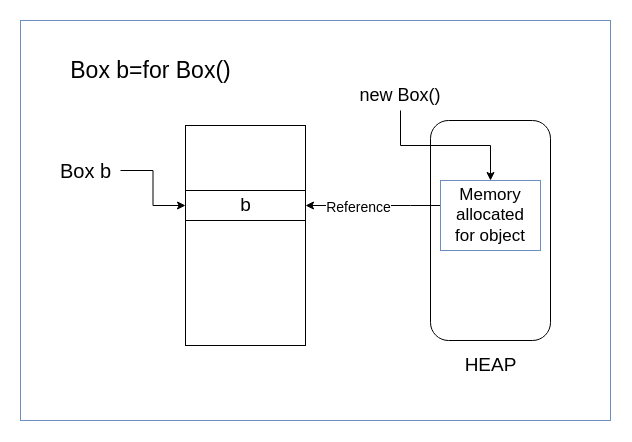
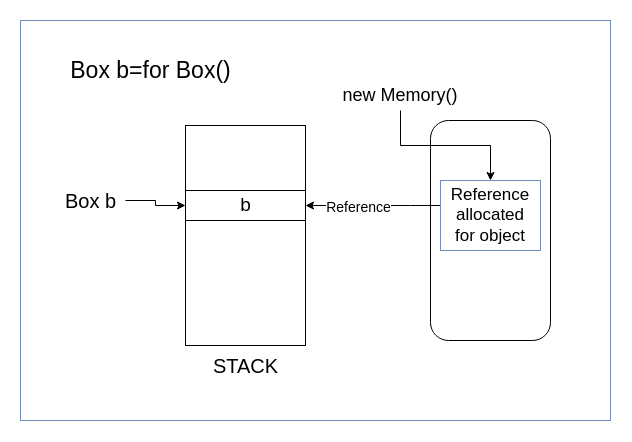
(401, 96) -> (401, 96)
(86, 171) -> (91, 201)
(491, 216) -> (491, 216)
none -> (246, 366)
(491, 366) -> none
